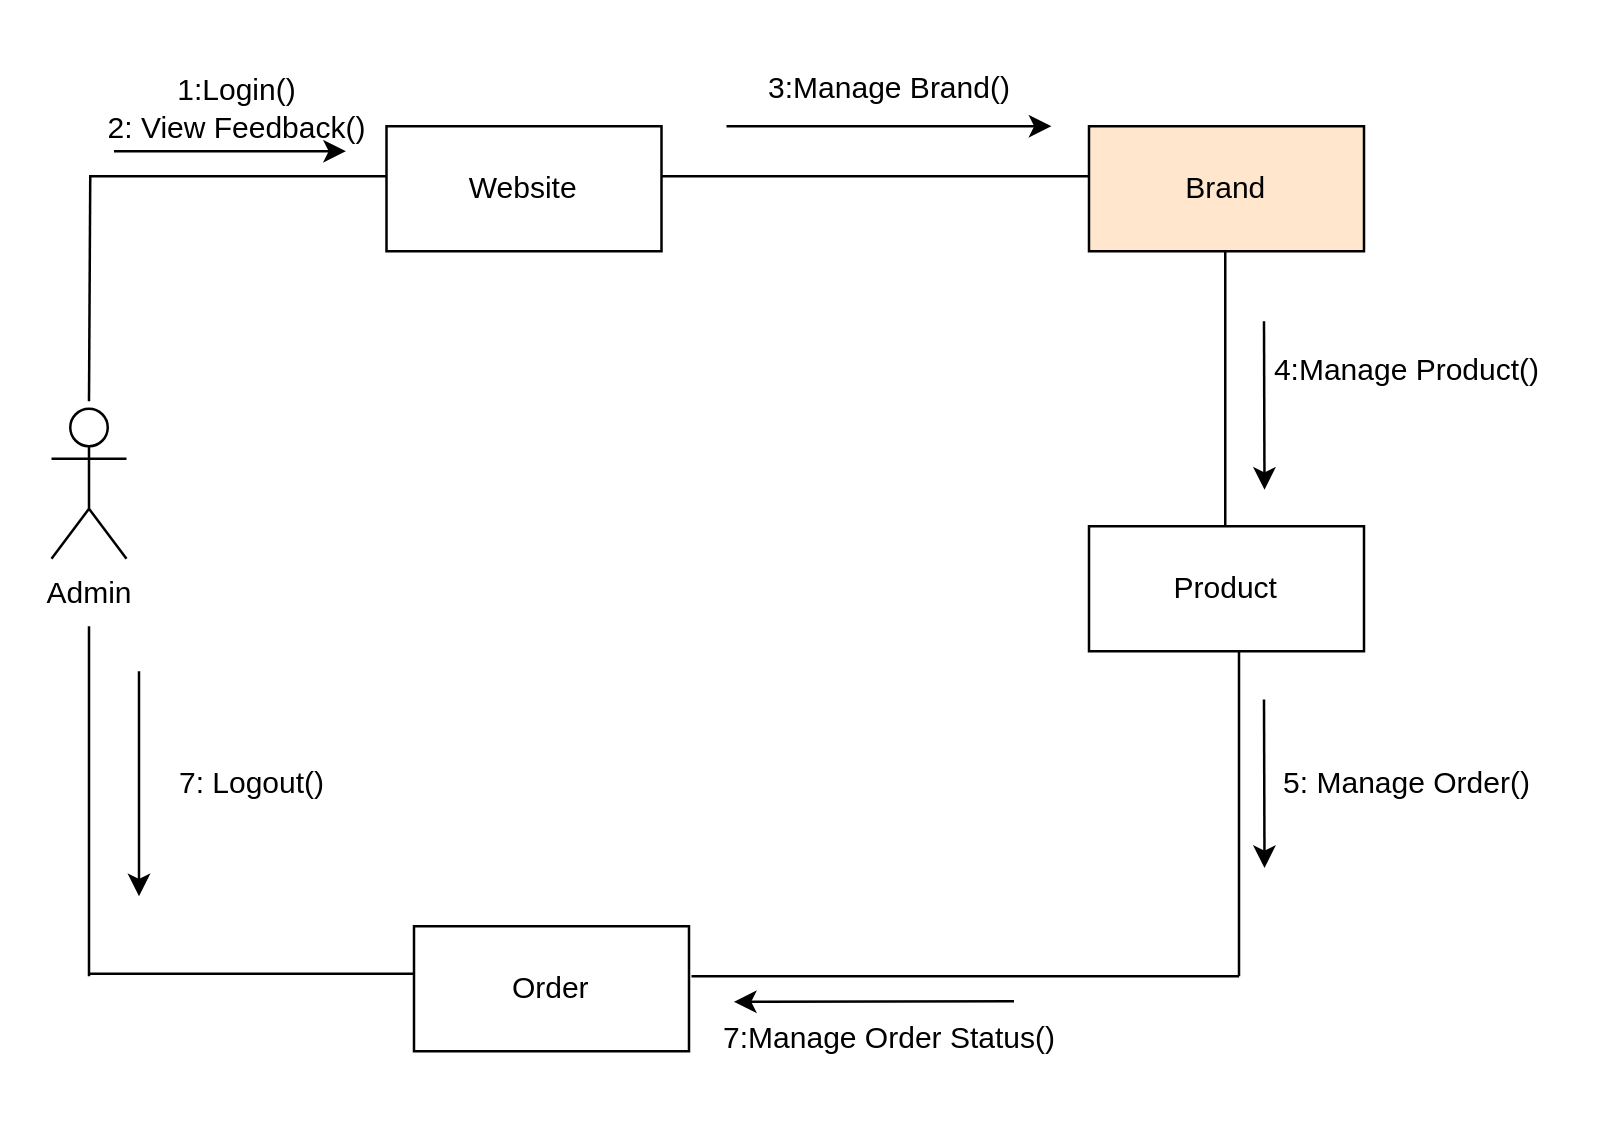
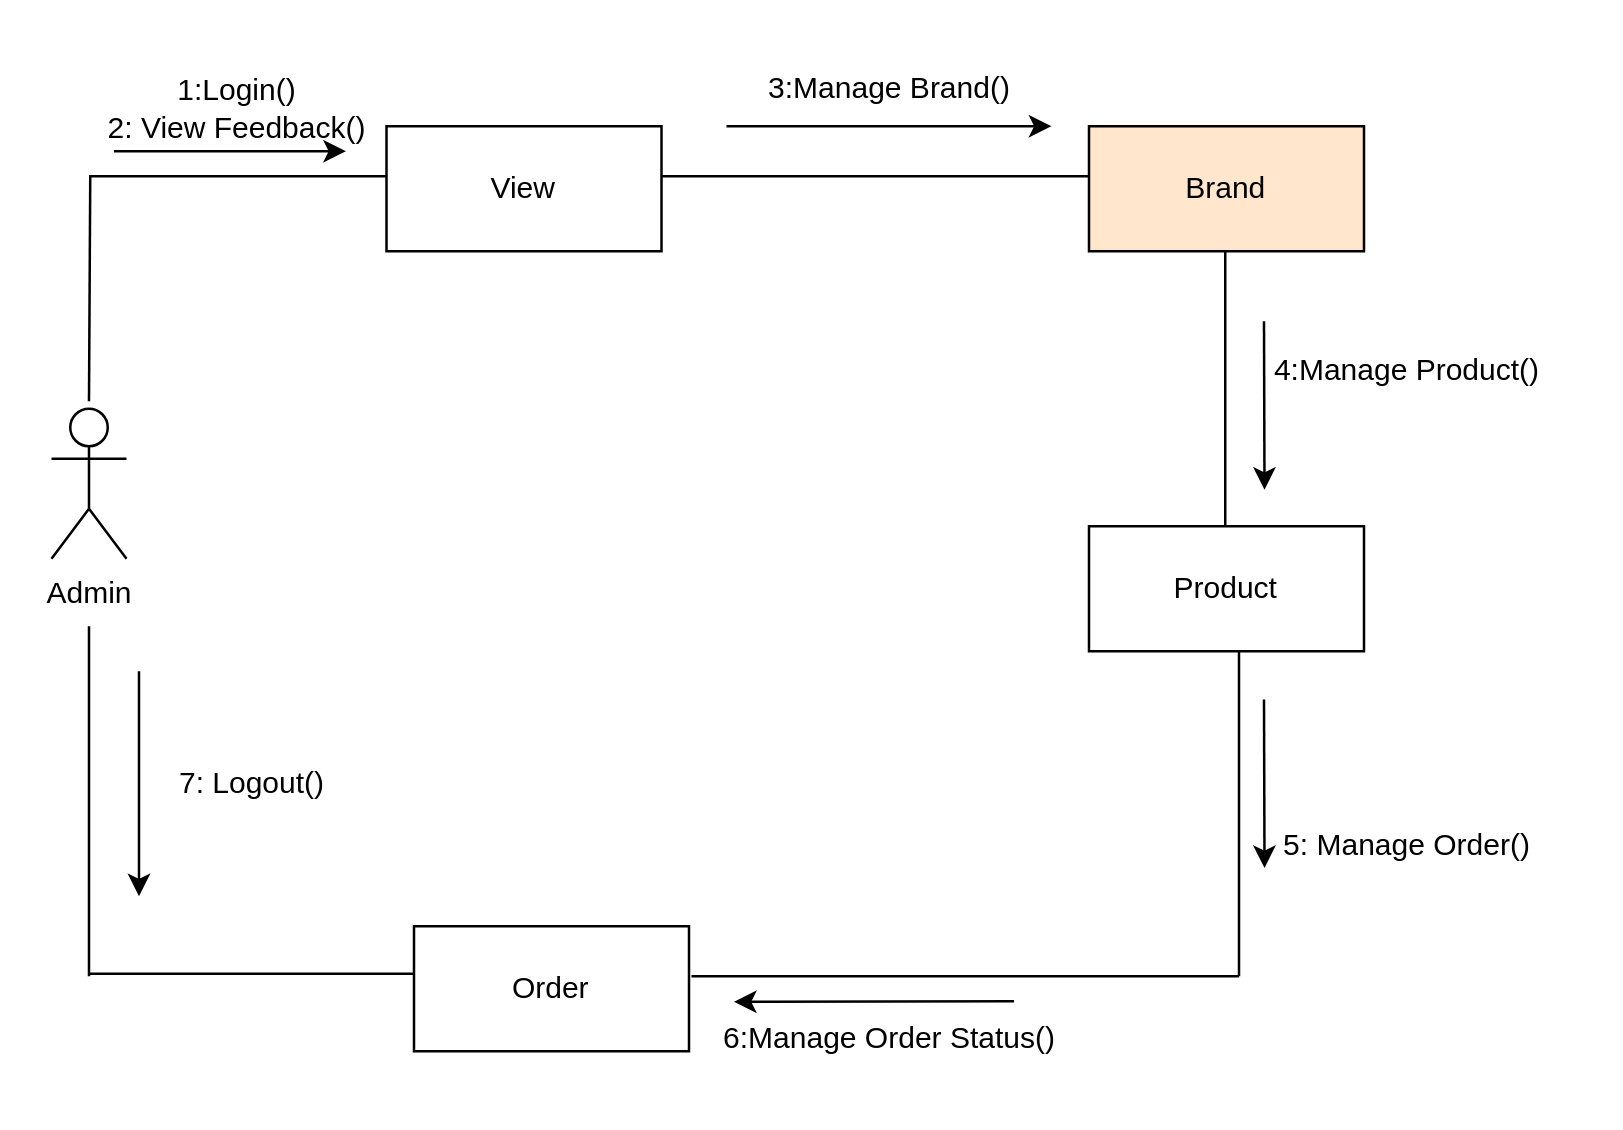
(524, 189) -> (524, 189)
(1406, 784) -> (1406, 846)
(890, 1039) -> (890, 1039)
